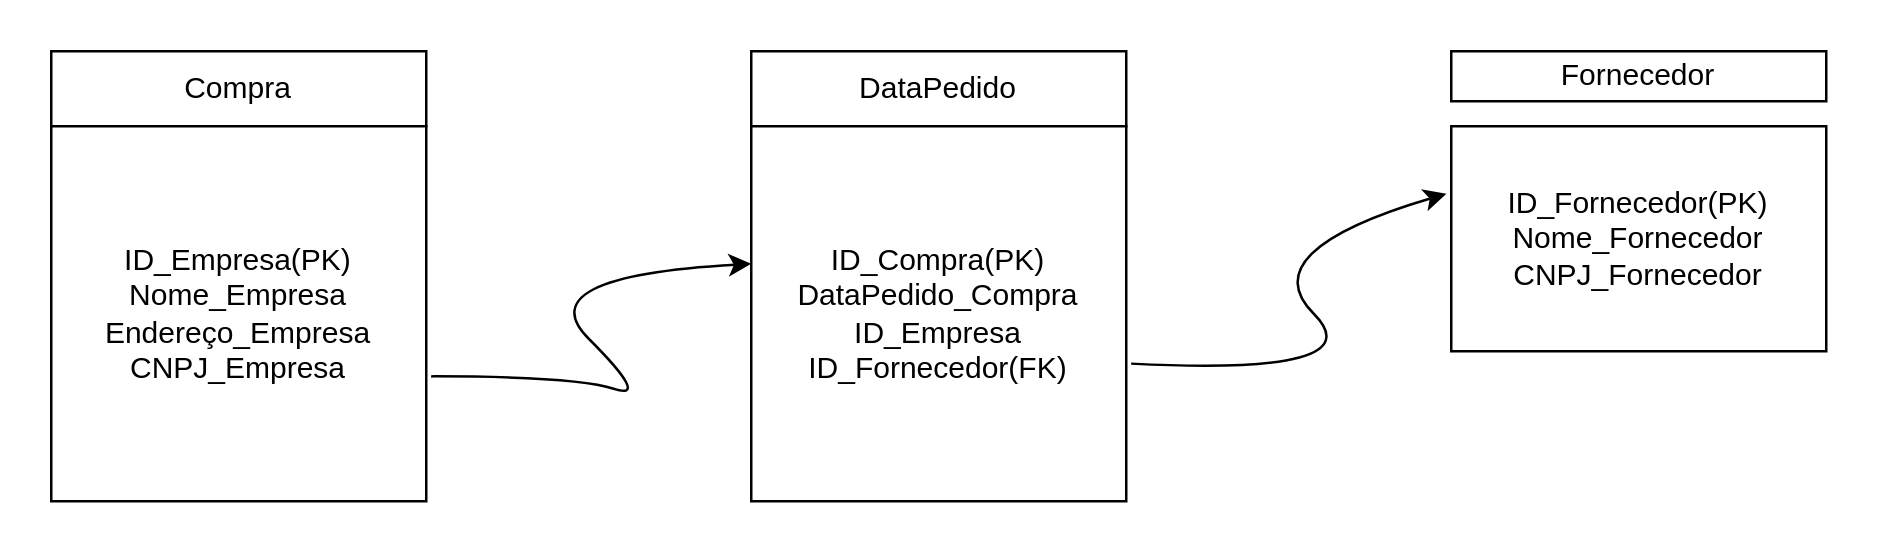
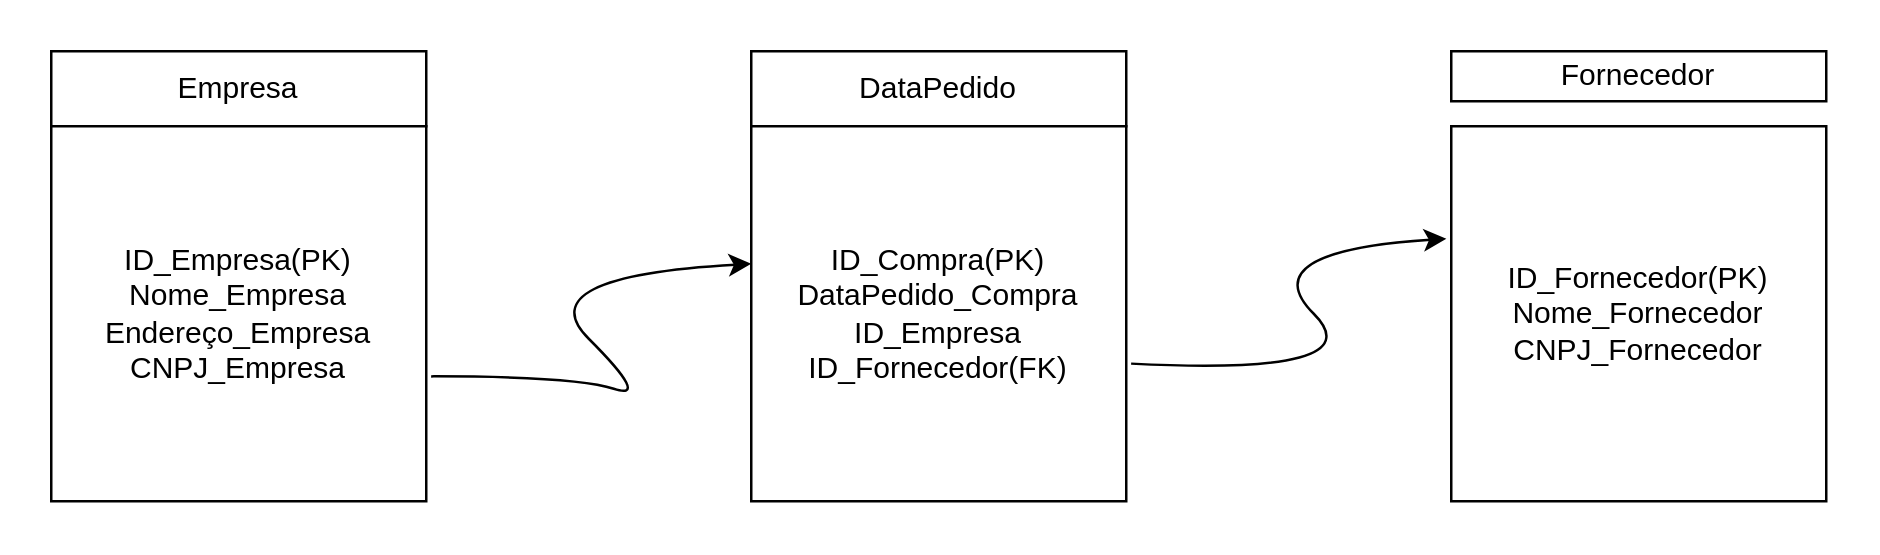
(239, 89) -> (239, 89)
(1639, 239) -> (1639, 314)
